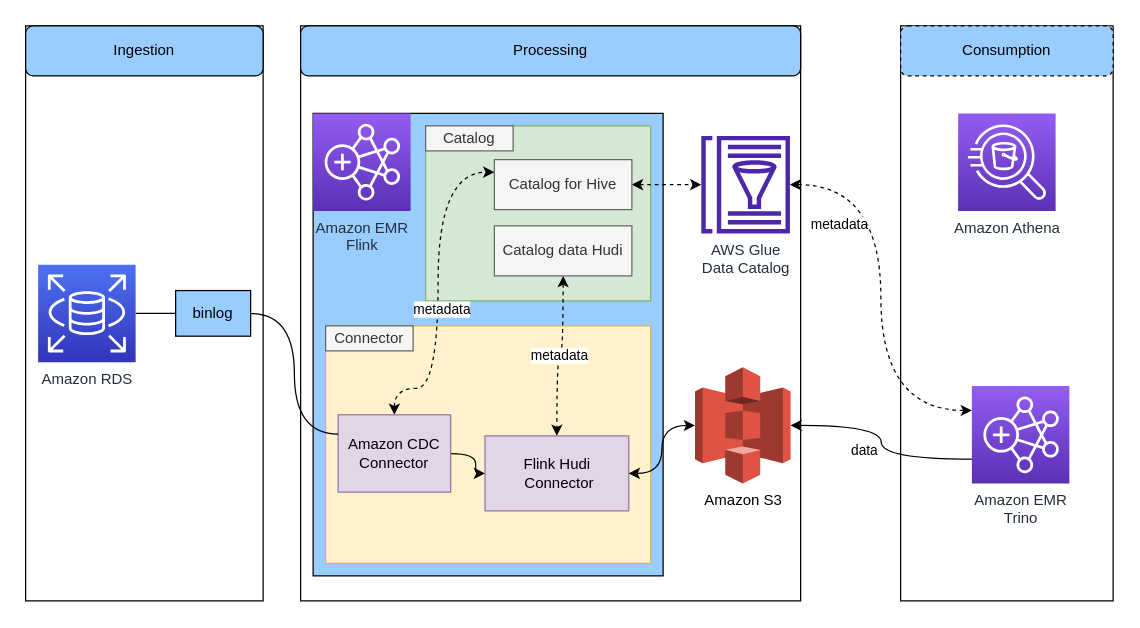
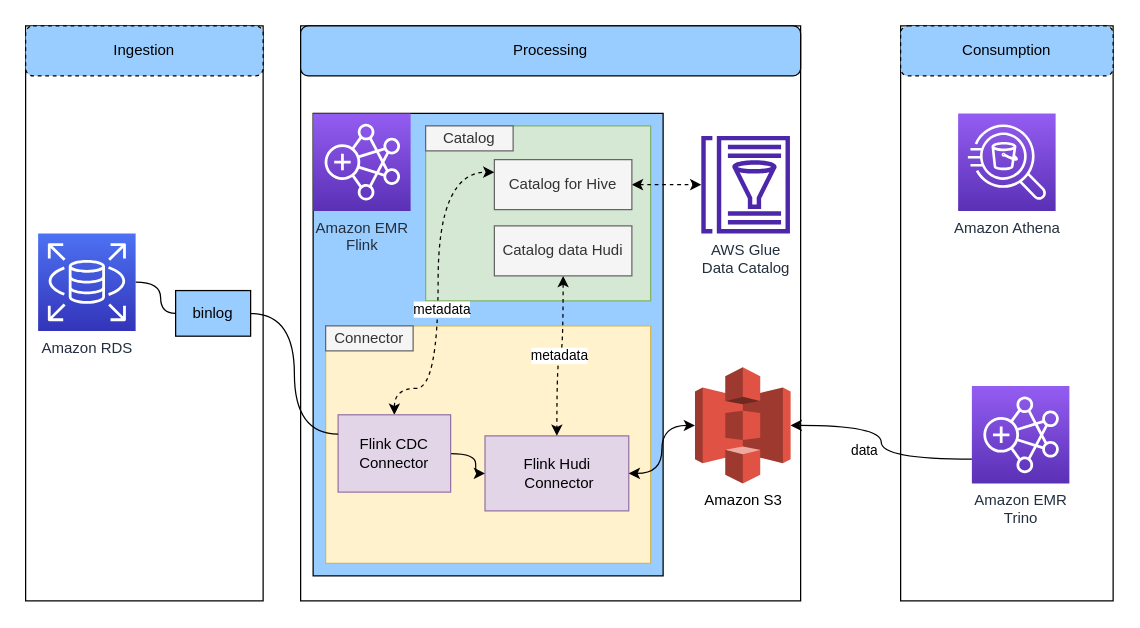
(144, 51) -> (144, 51)
(881, 297) -> none
(87, 313) -> (87, 282)
(394, 453) -> (394, 453)
